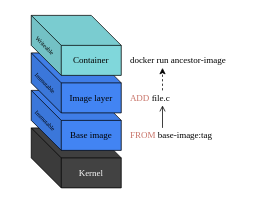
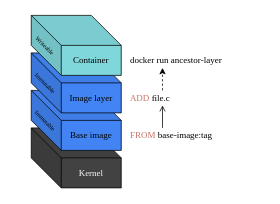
(170, 60) -> (170, 60)
